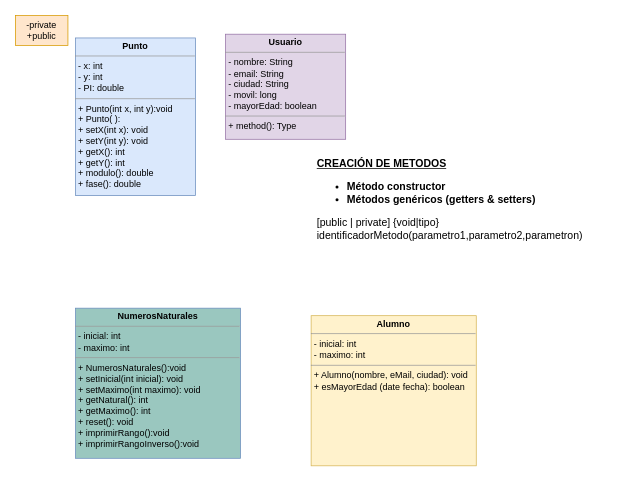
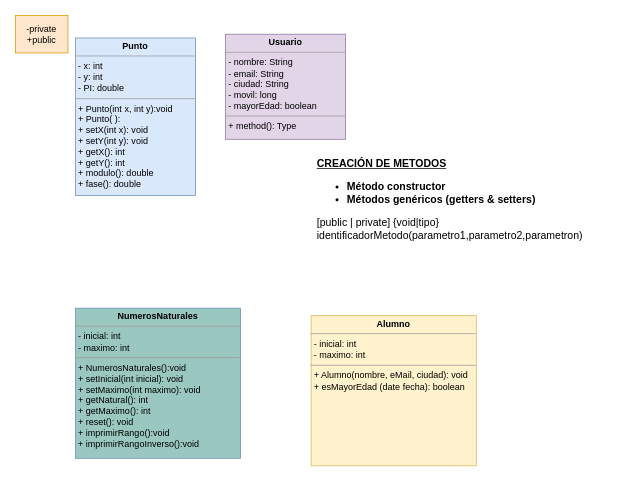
(42, 30) -> (42, 34)
